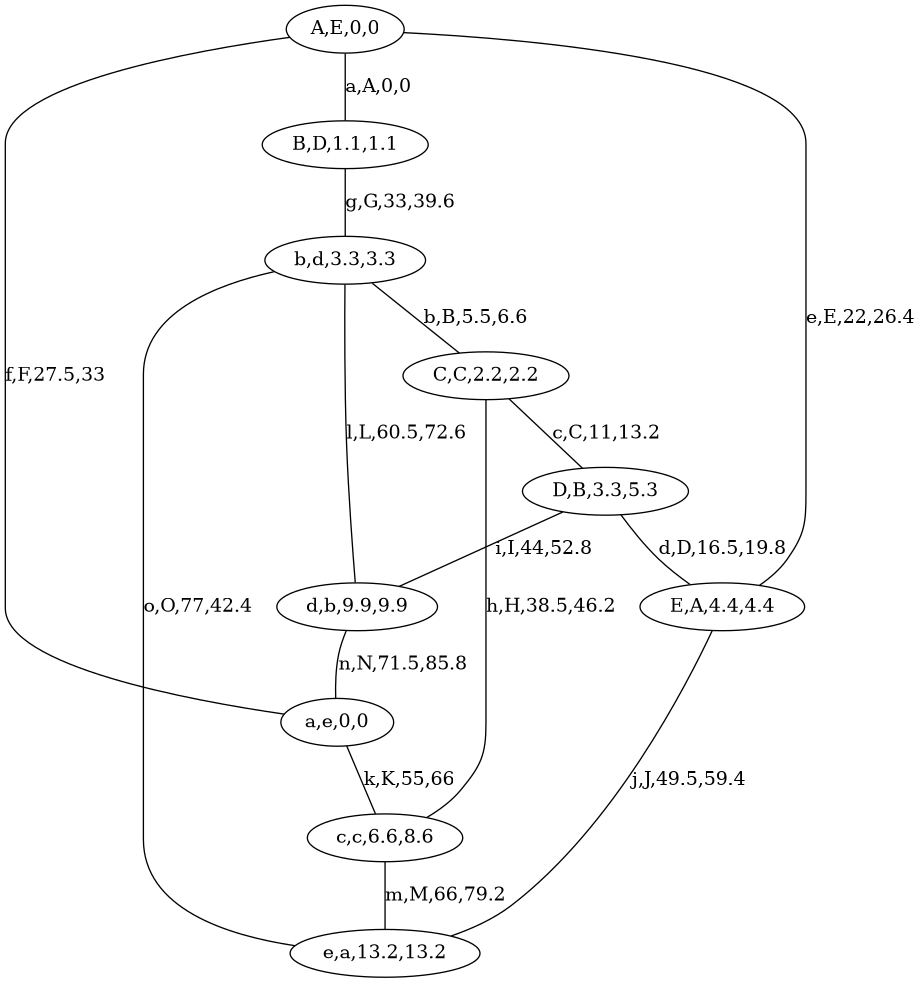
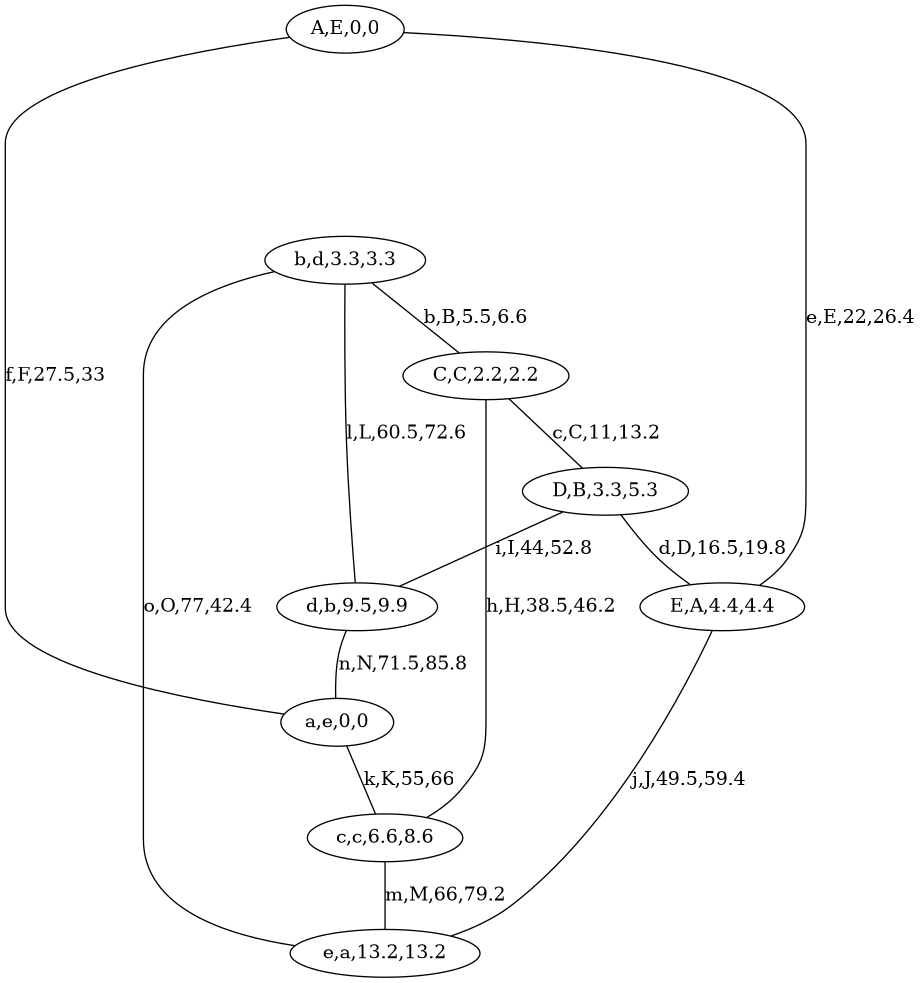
(345, 145) -> none
(357, 607) -> (357, 607)
